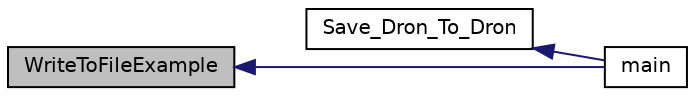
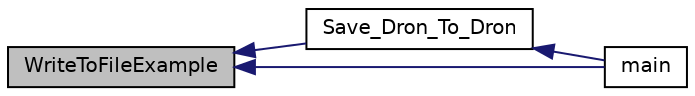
none -> (280, 47)
